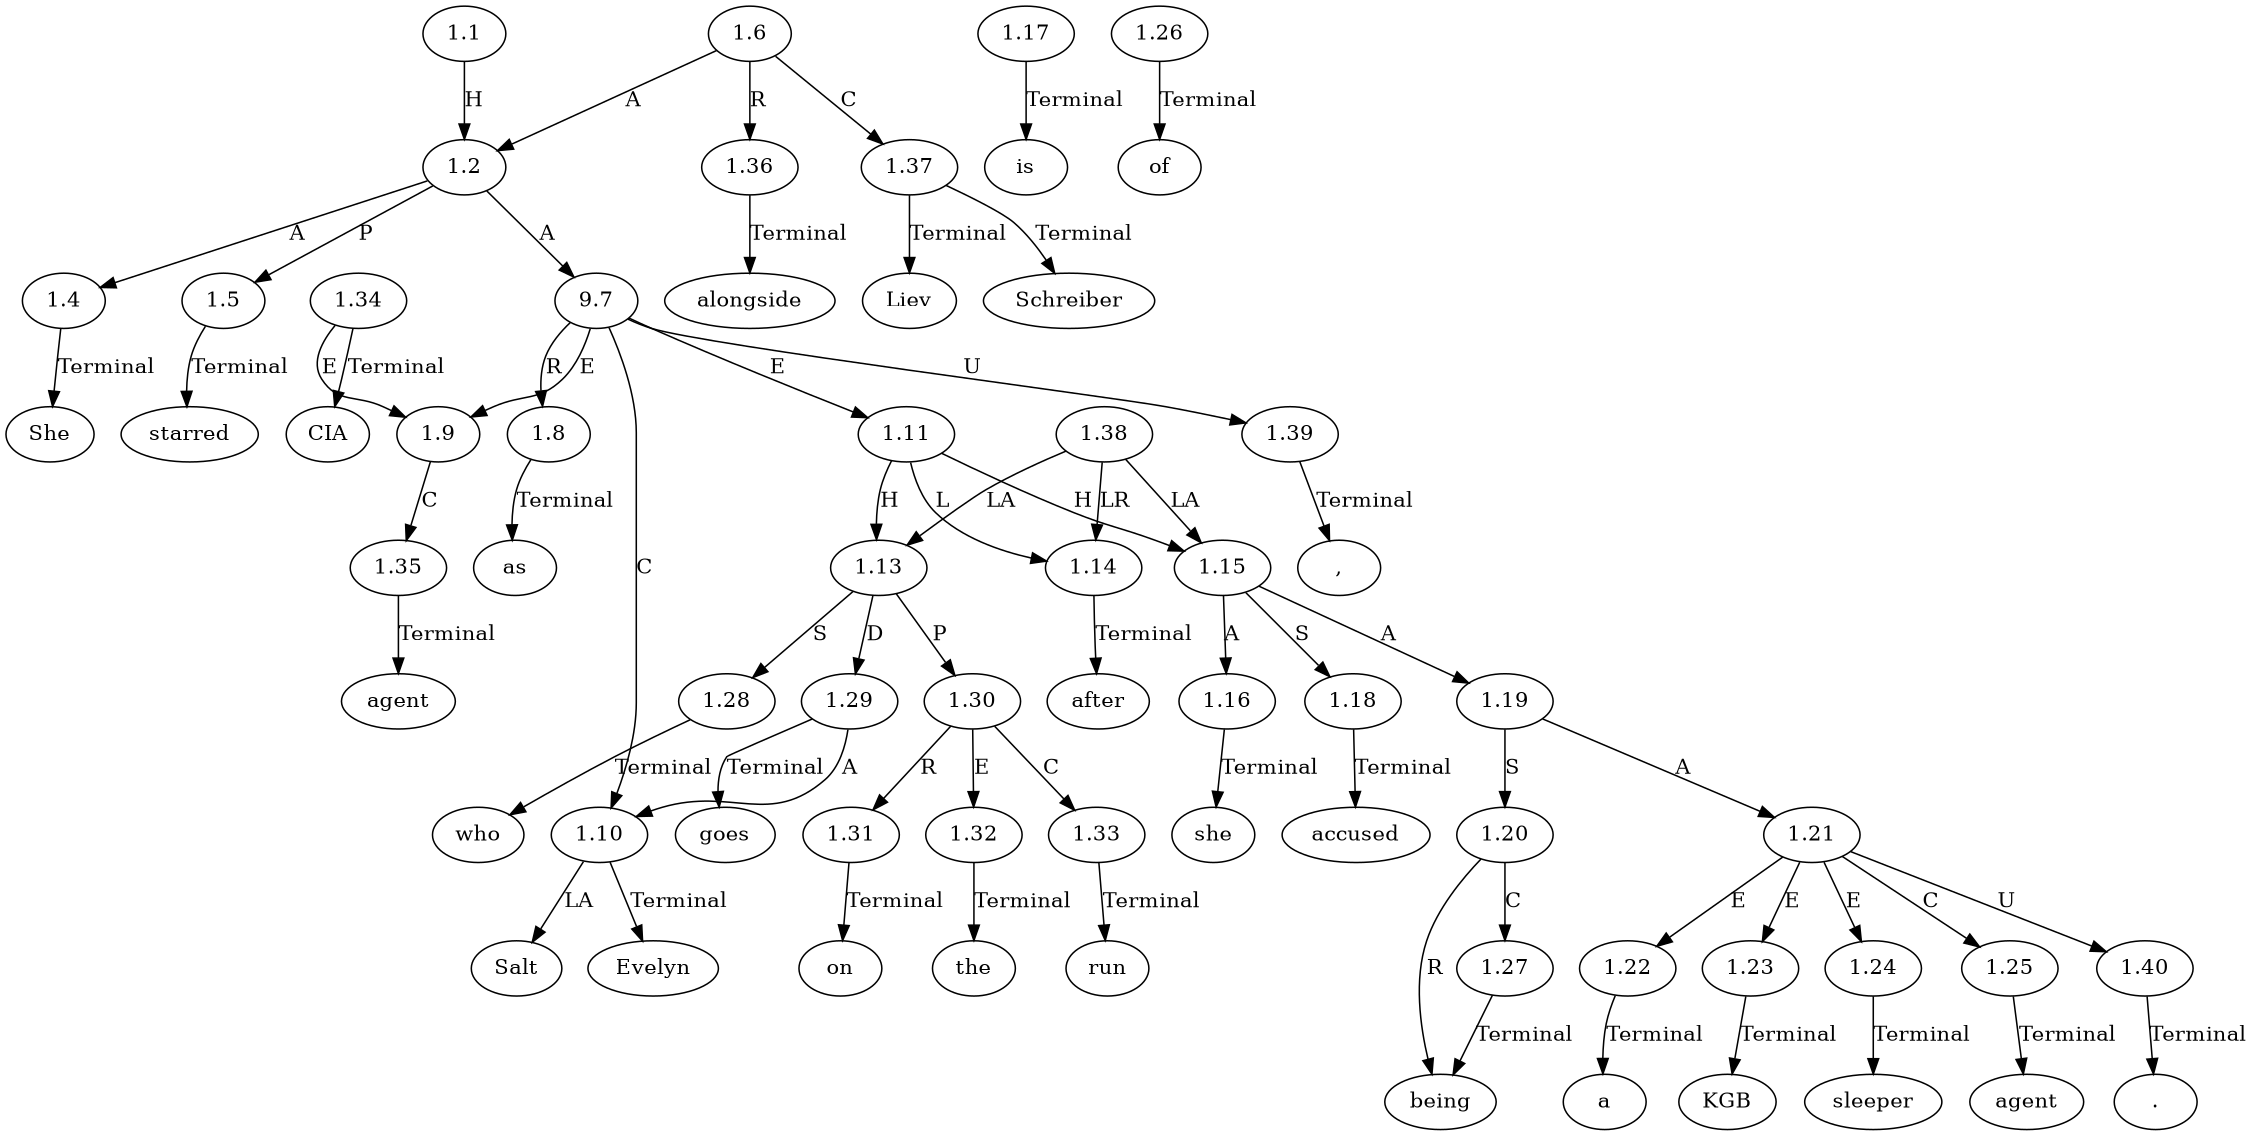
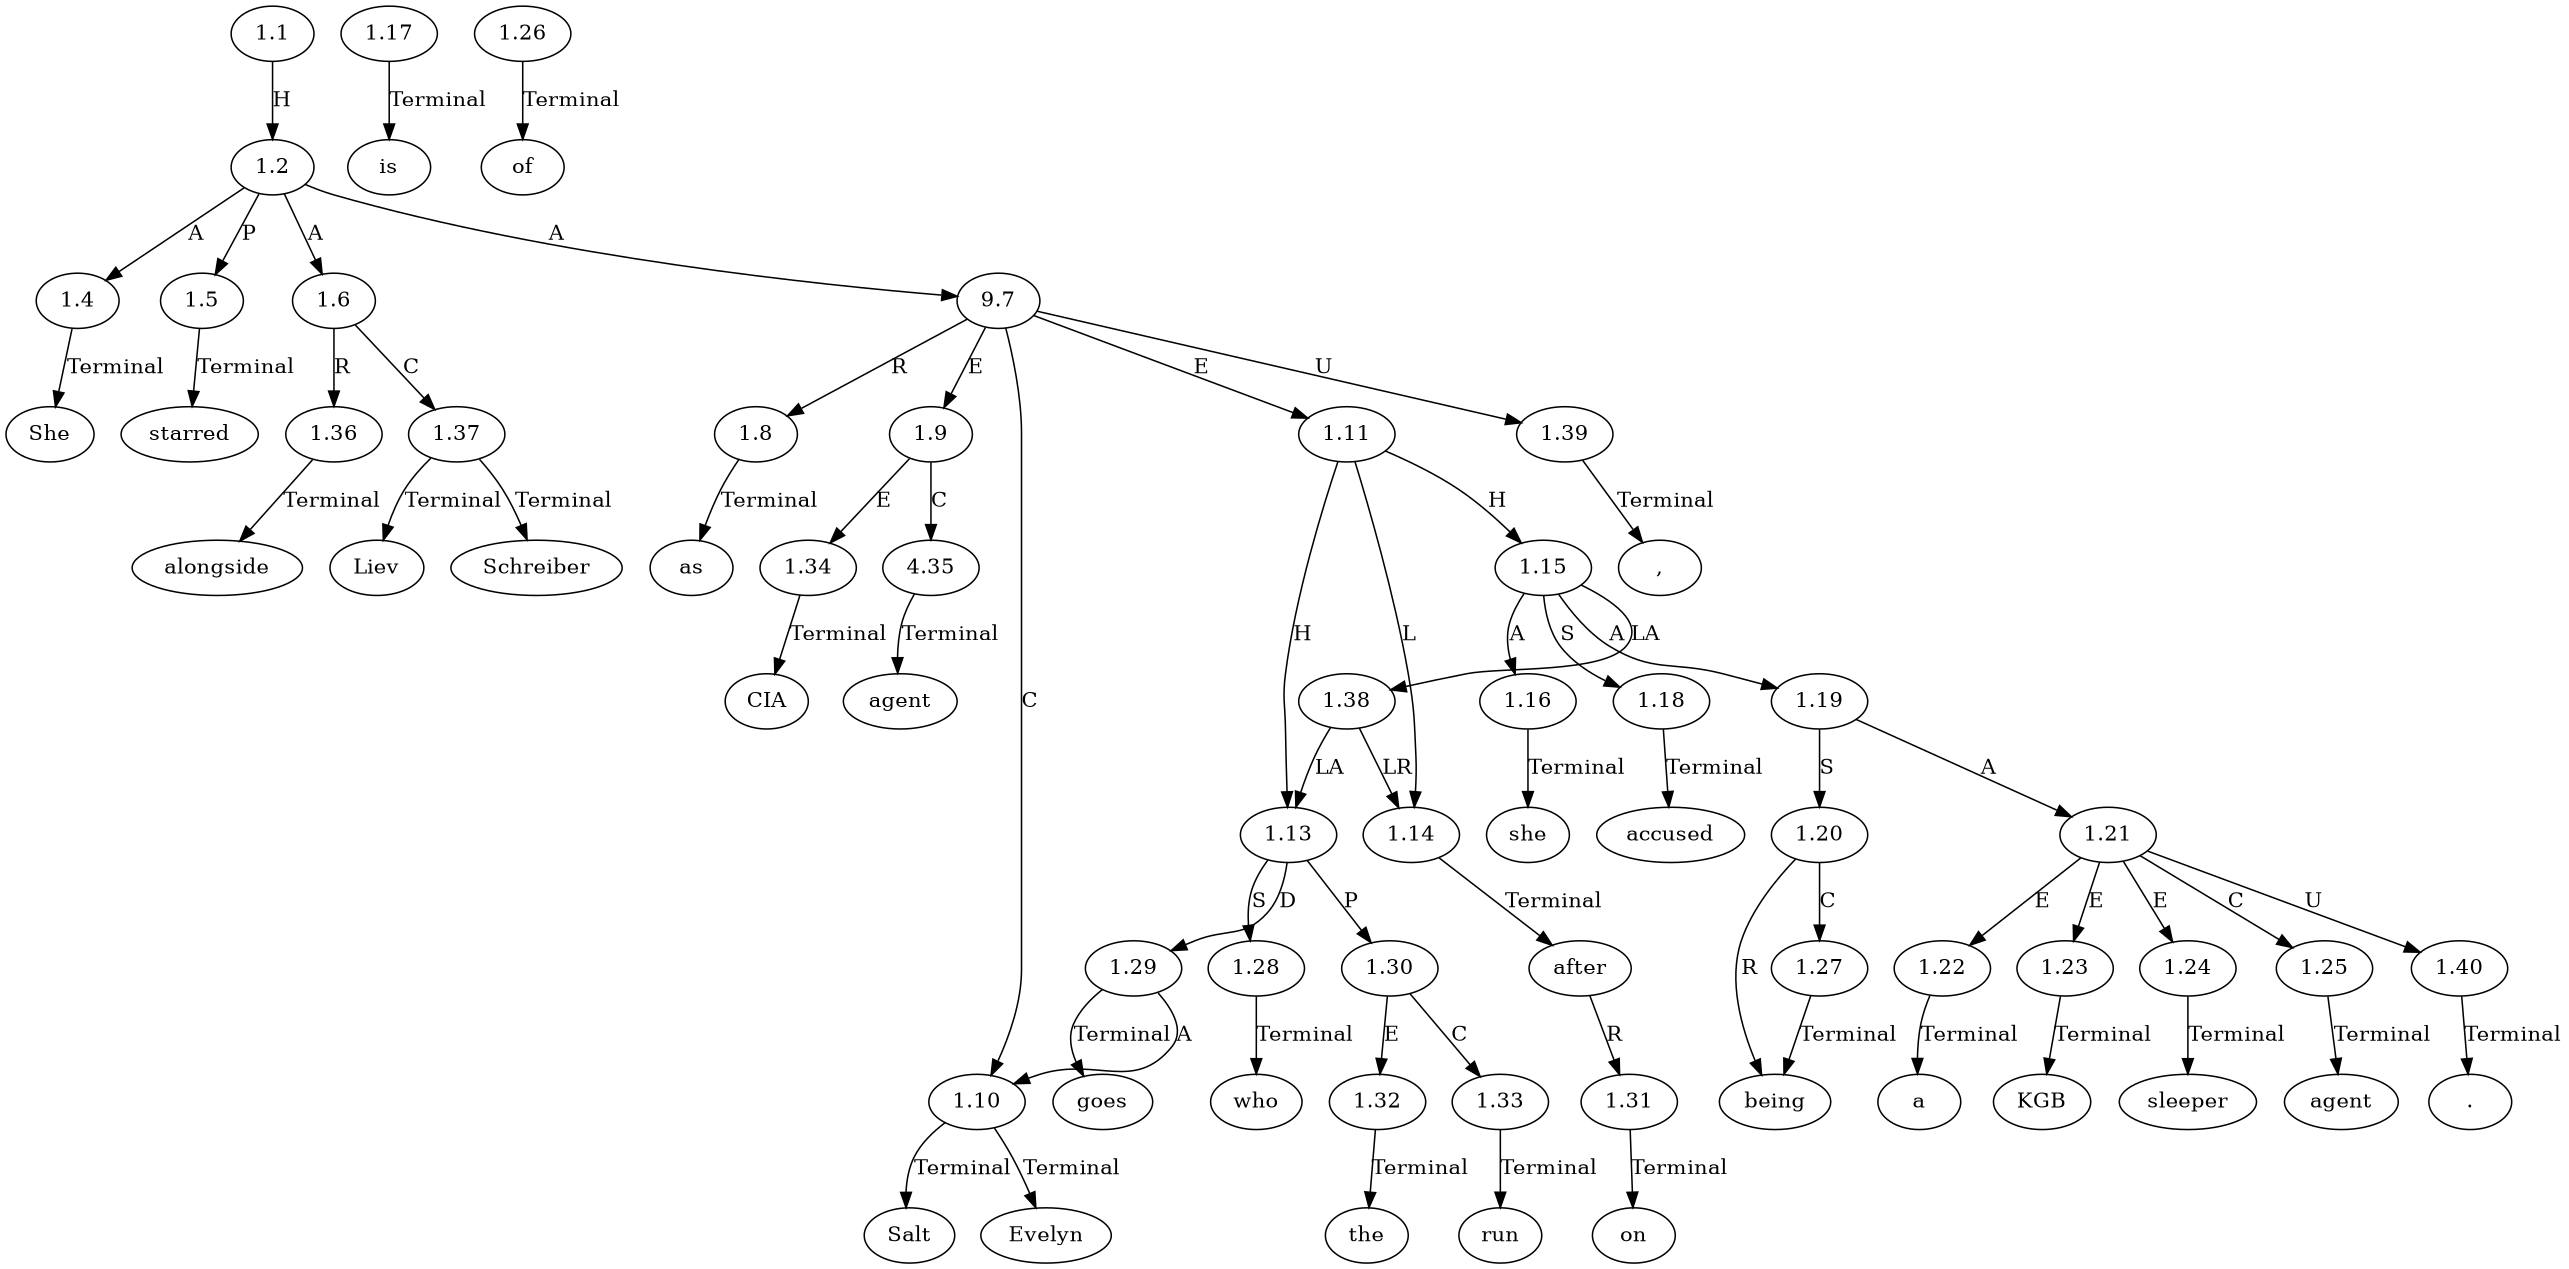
(614, 97) -> (300, 227)
(328, 387) -> (875, 495)
(1158, 495) -> (1561, 667)
(398, 568) -> (931, 568)
(917, 762) -> (1602, 1028)
(579, 902) -> (963, 1169)
